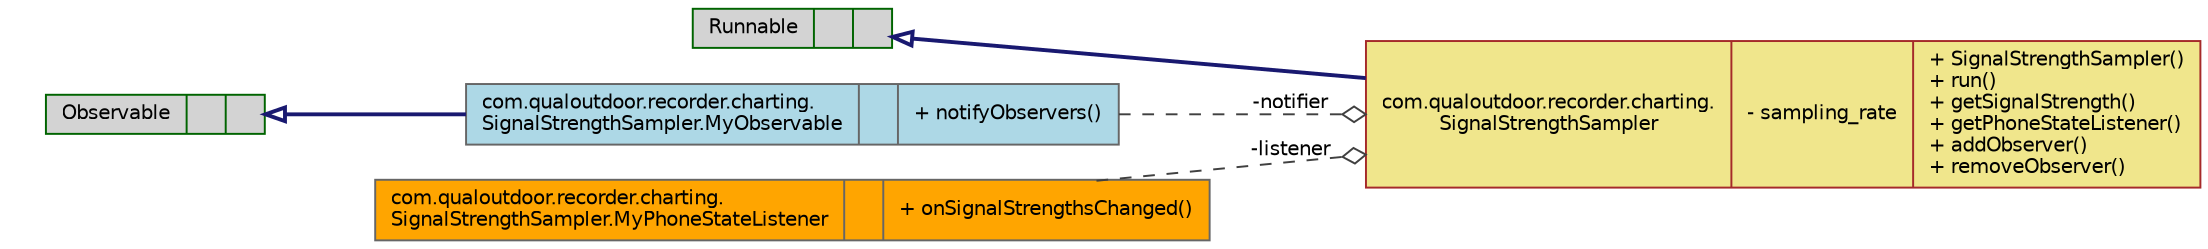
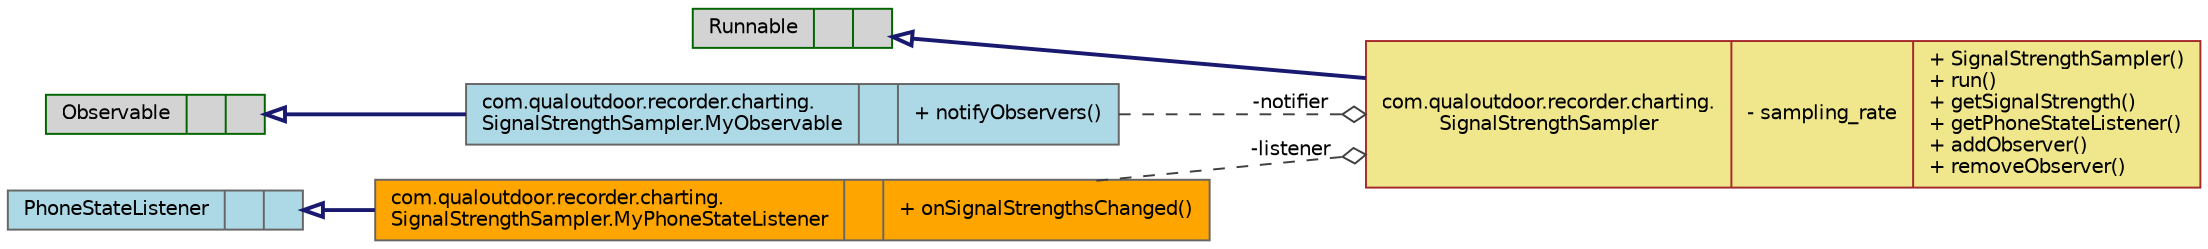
none -> (155, 210)
